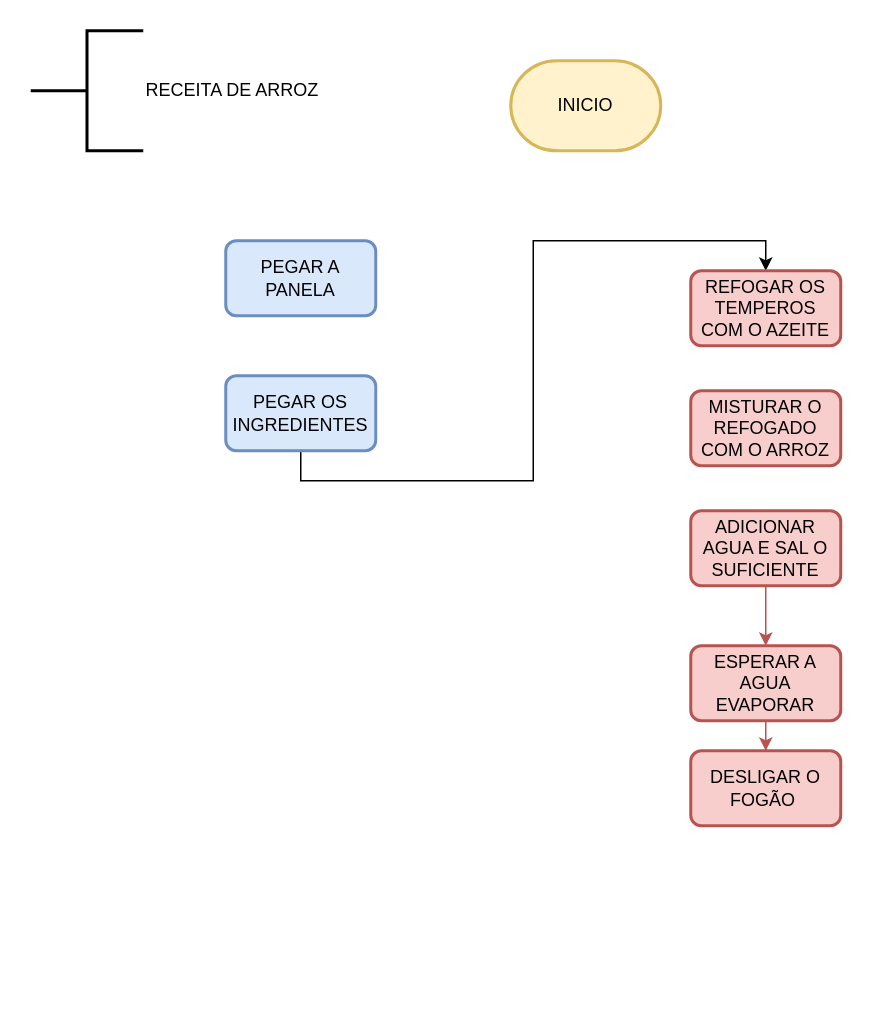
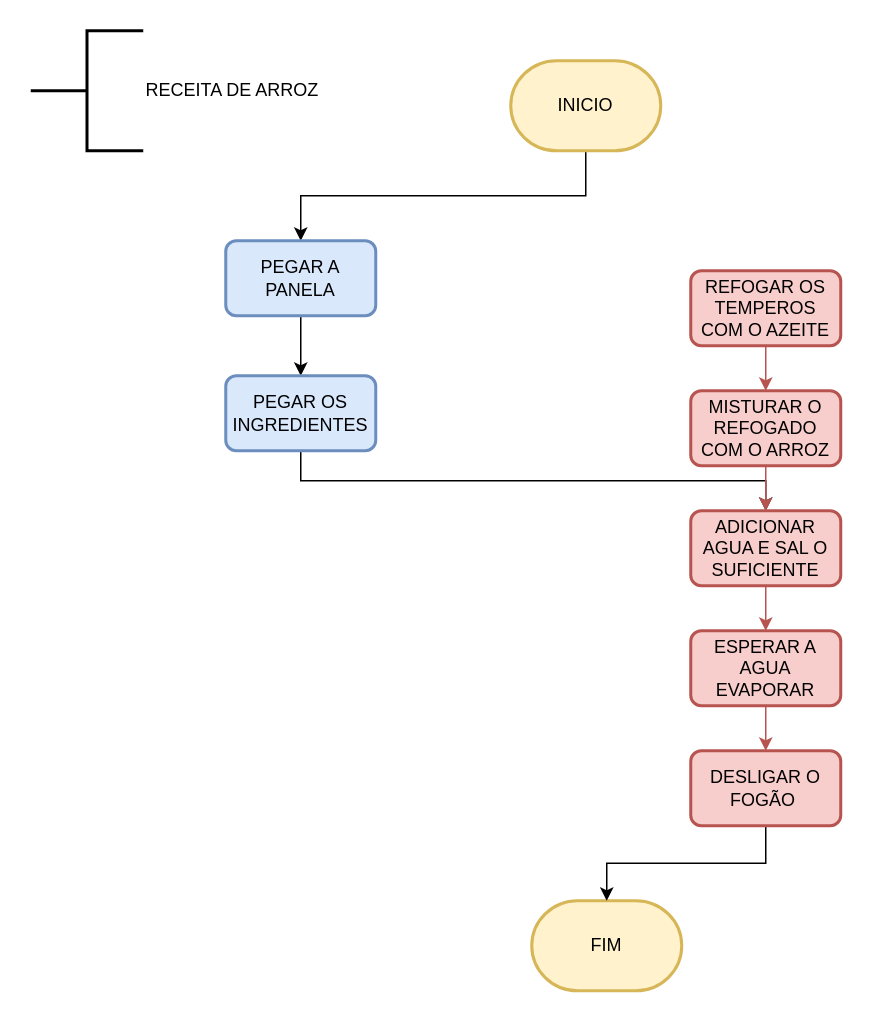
none -> (449, 196)
(537, 241) -> (646, 481)
none -> (301, 341)
none -> (766, 374)
none -> (766, 472)
(766, 683) -> (766, 668)
none -> (692, 863)
none -> (607, 946)
